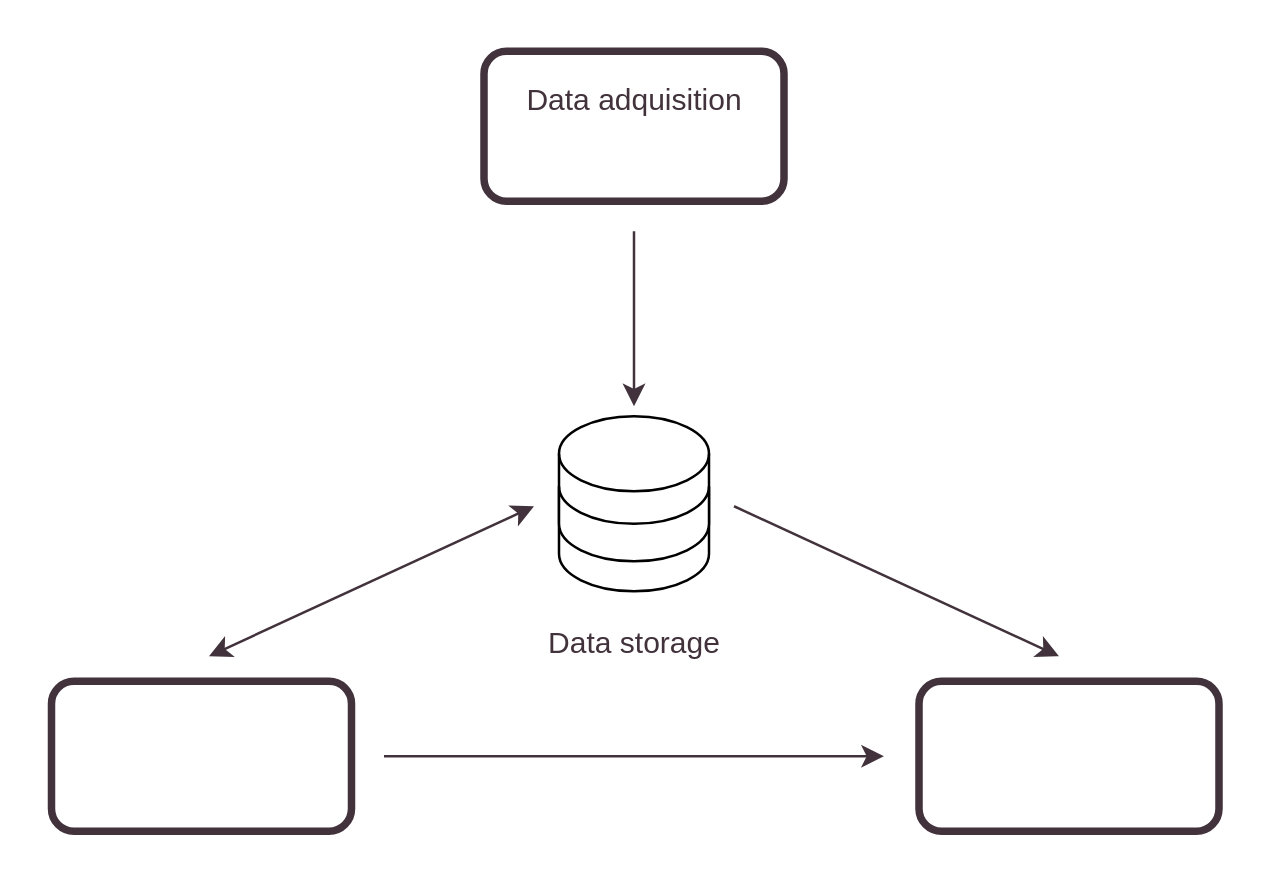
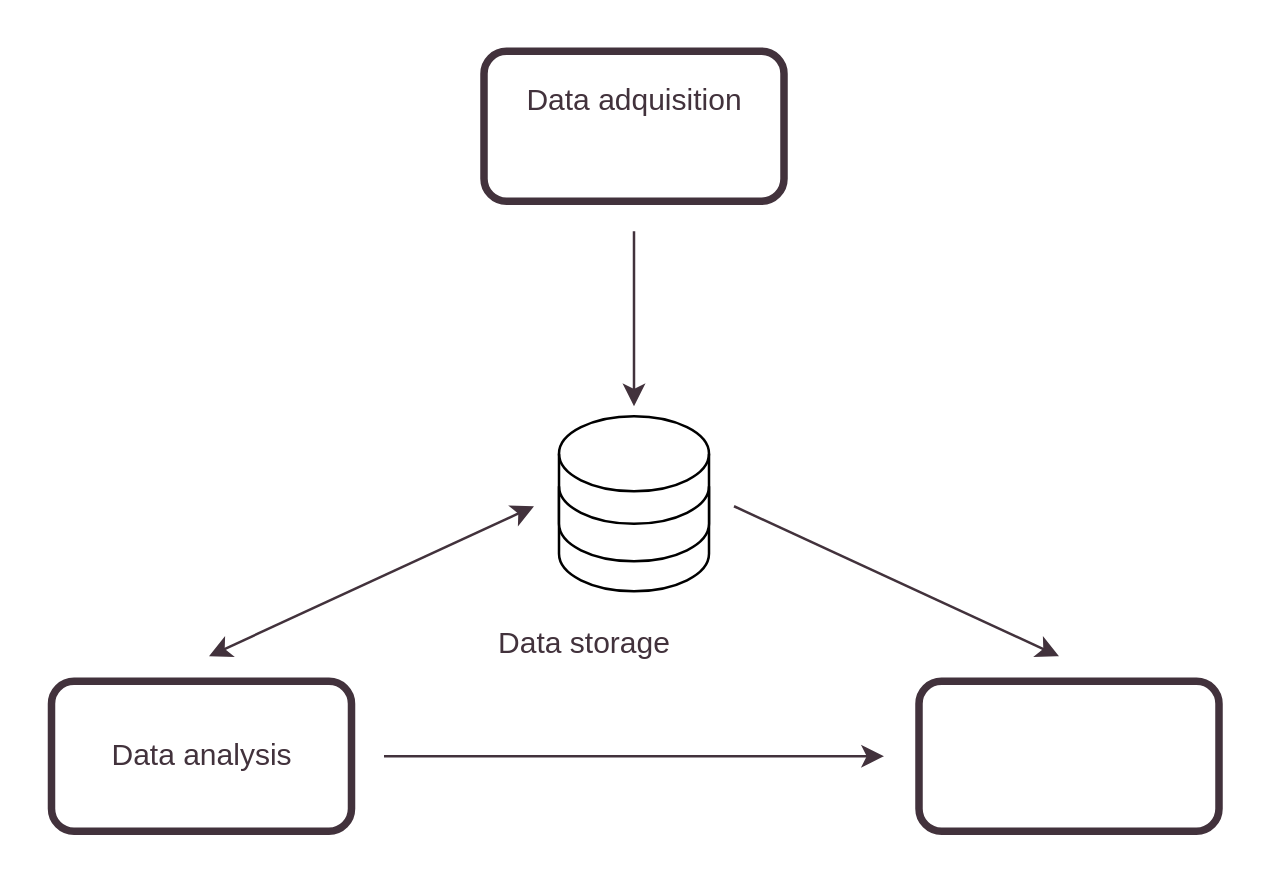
(634, 644) -> (584, 644)
none -> (201, 756)
